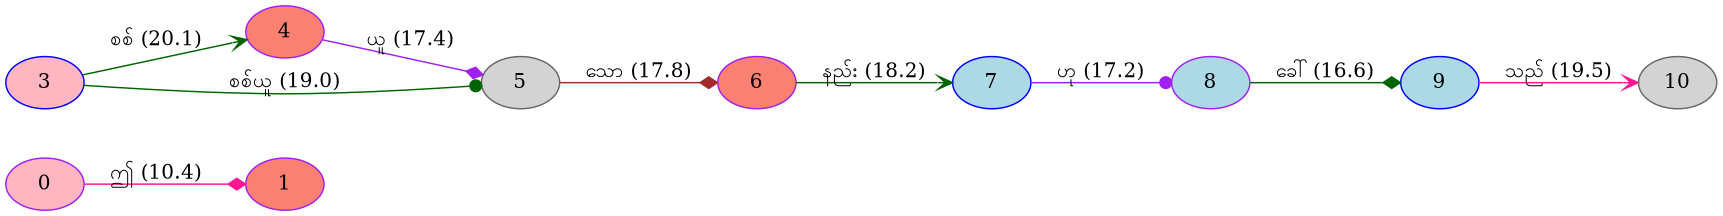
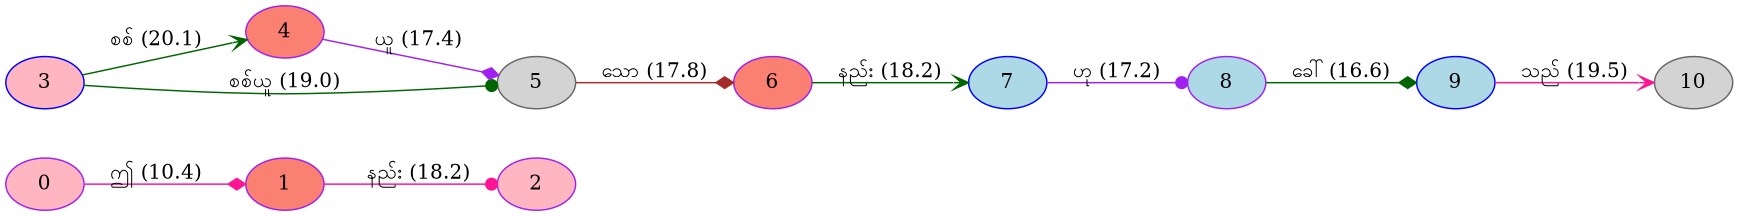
none -> (537, 184)
